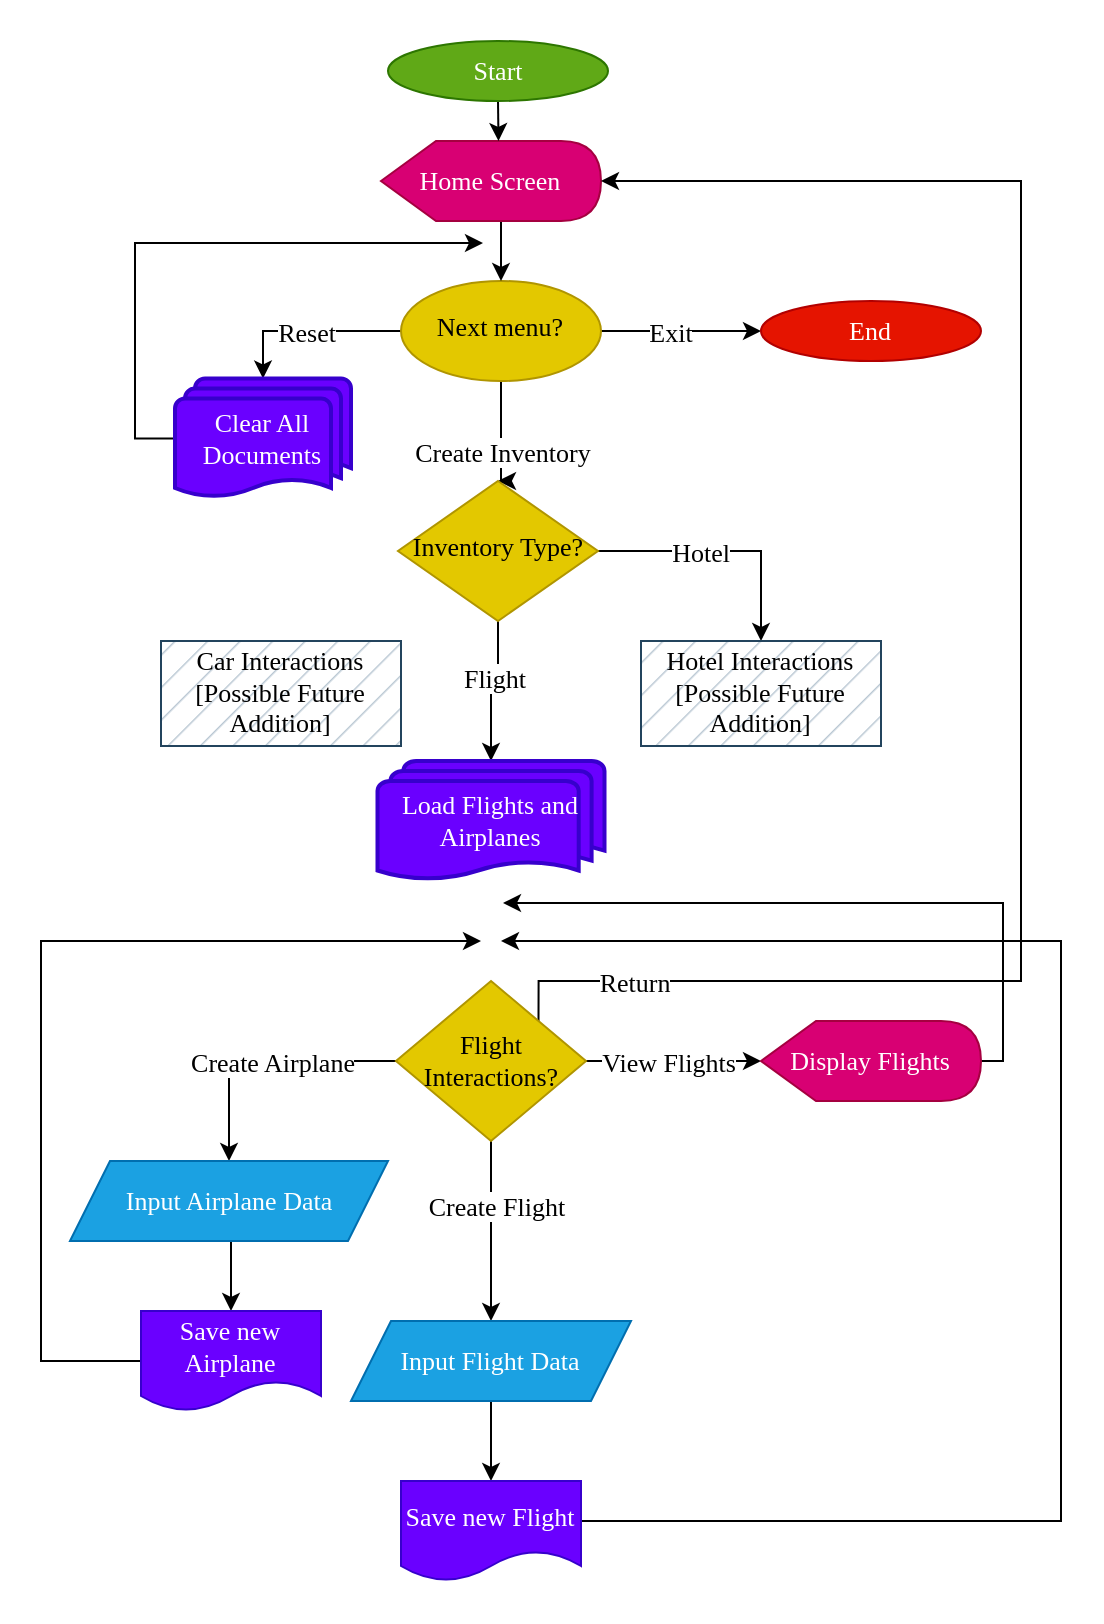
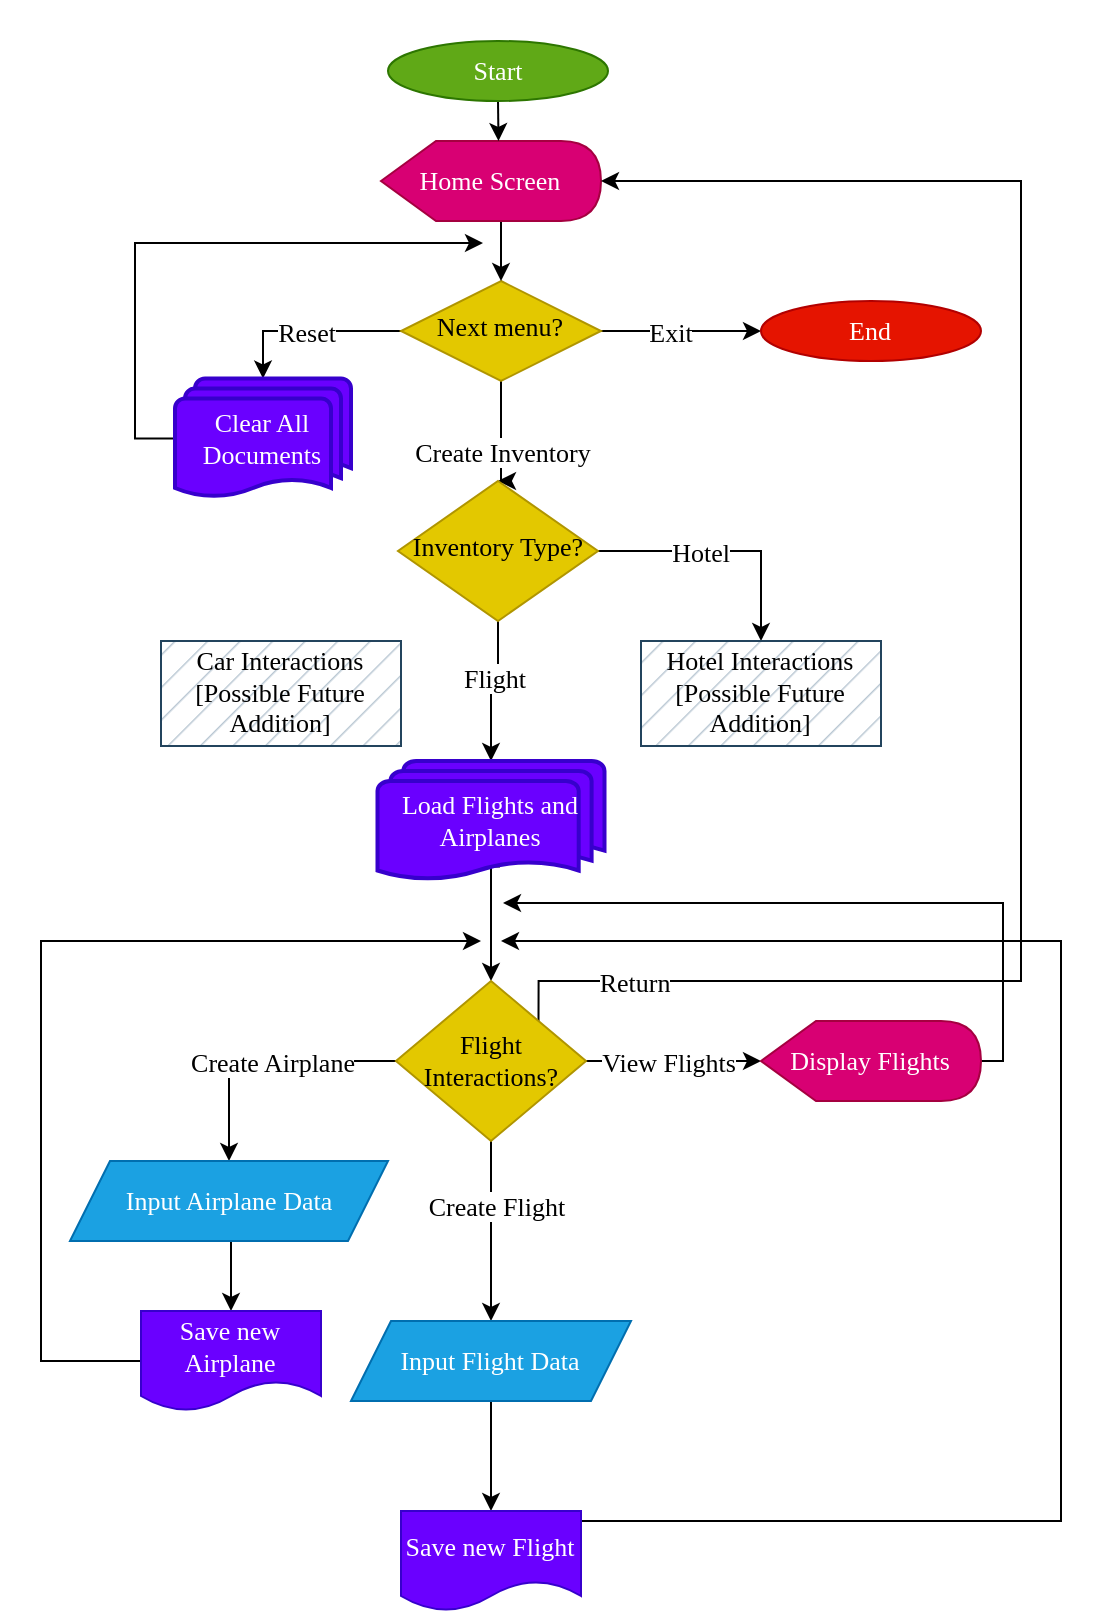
(501, 331) -> (501, 331)
none -> (491, 917)
(491, 1531) -> (491, 1561)
